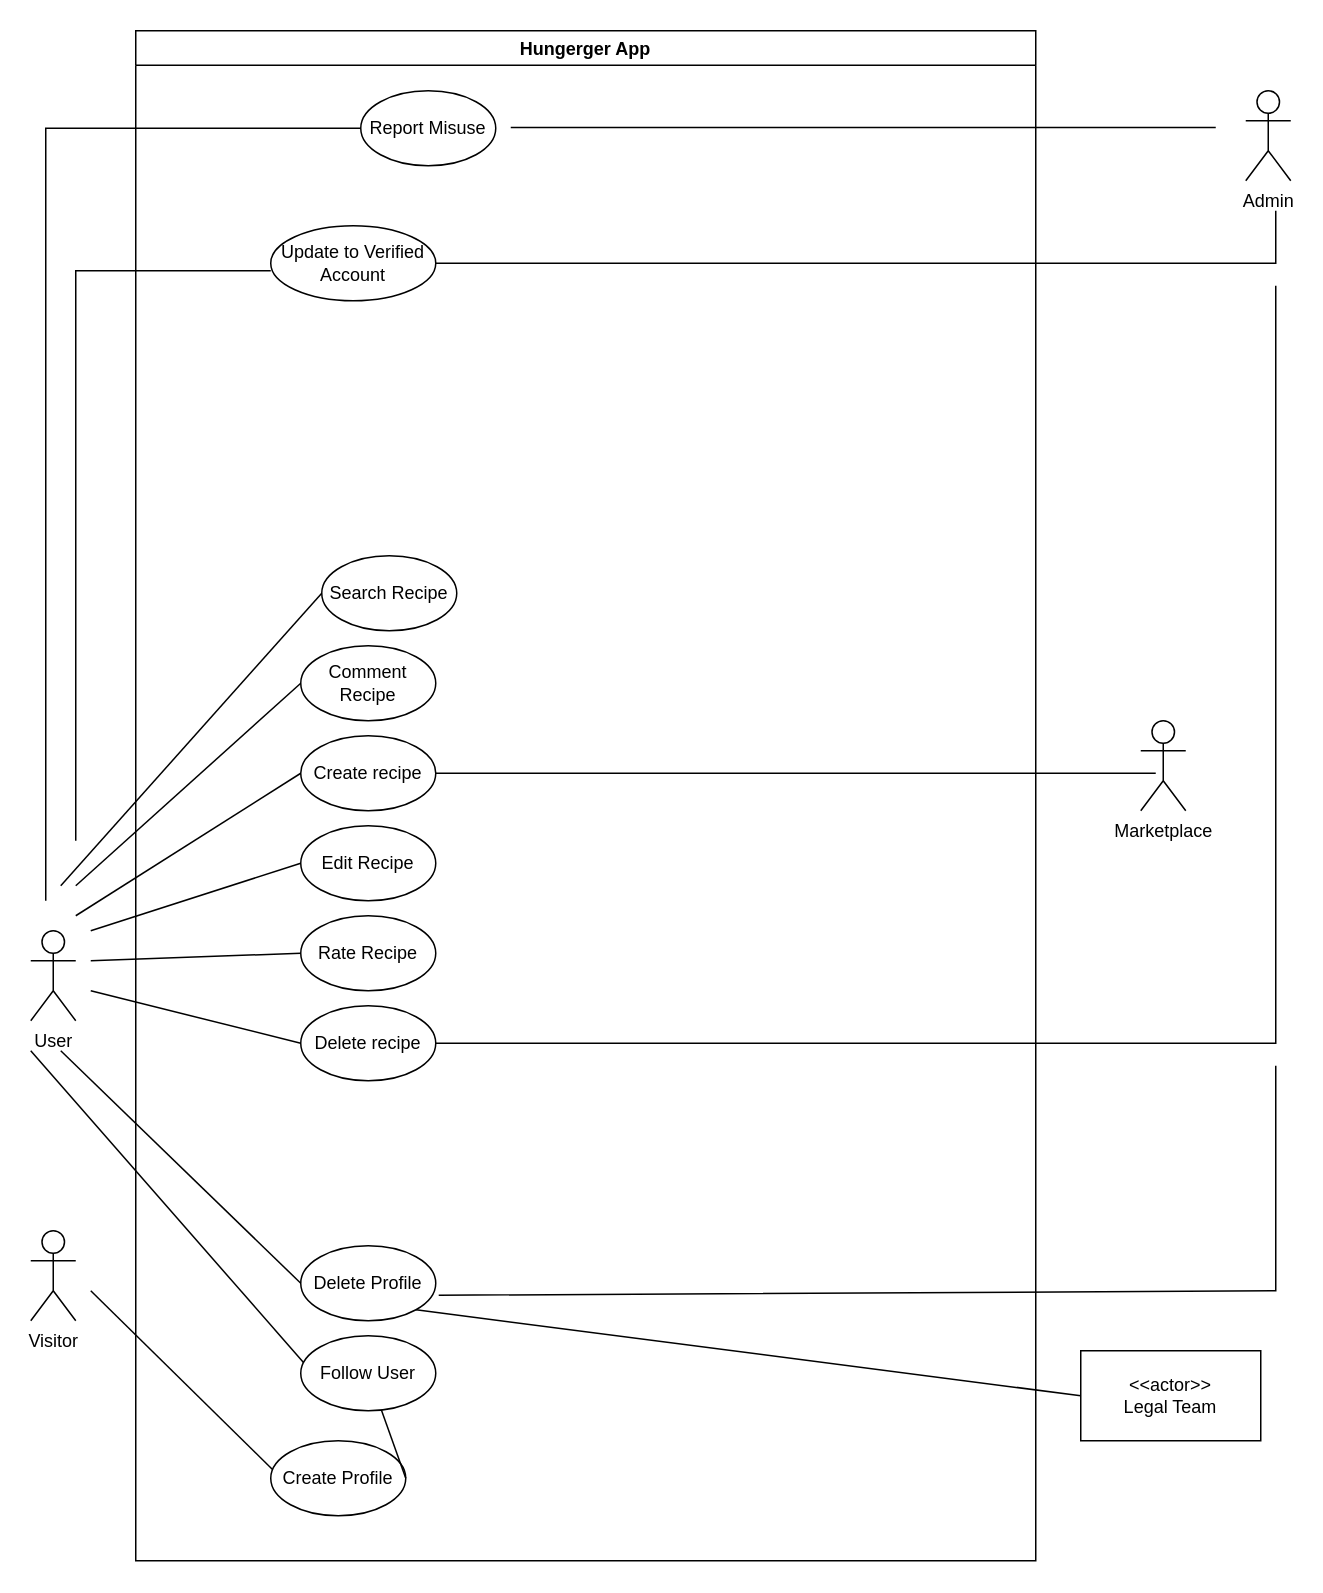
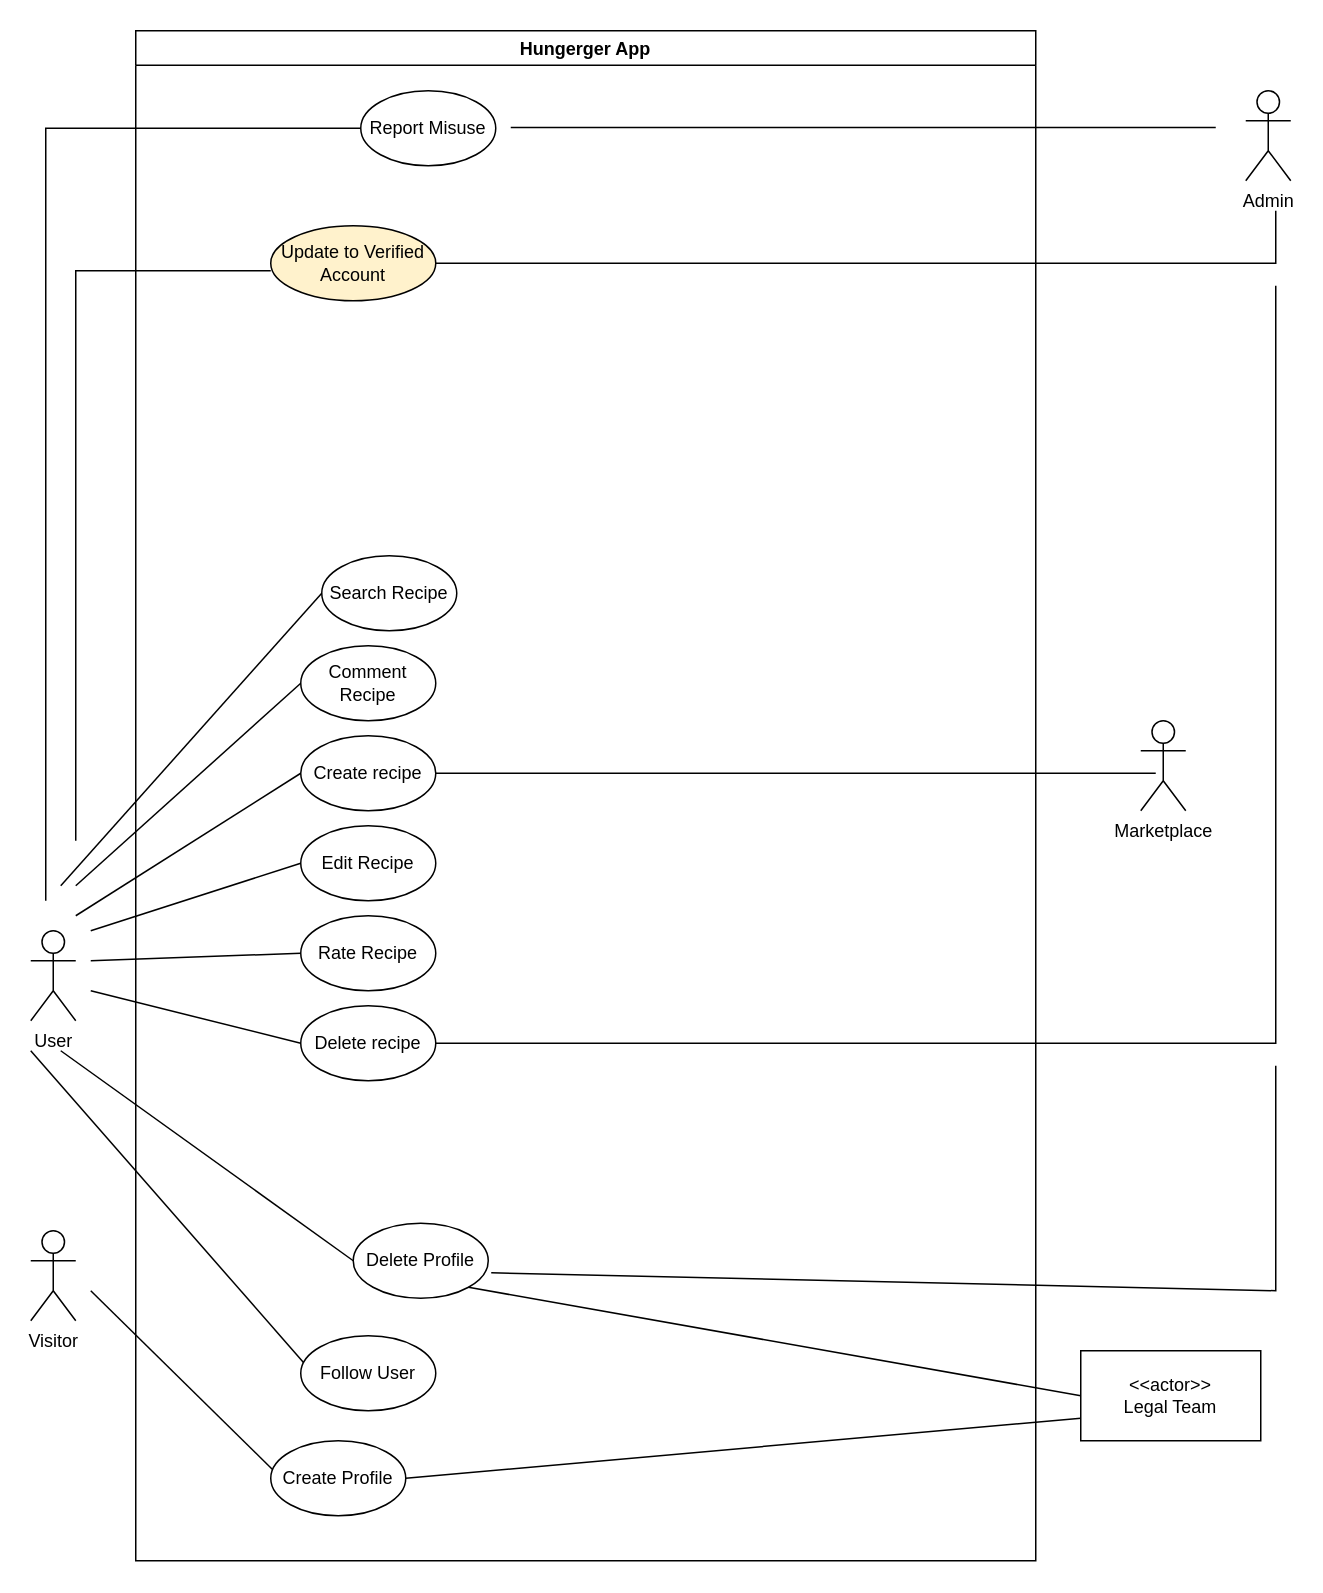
(353, 263) -> (353, 263)
(368, 1283) -> (421, 1261)
(394, 1444) -> (743, 1448)
